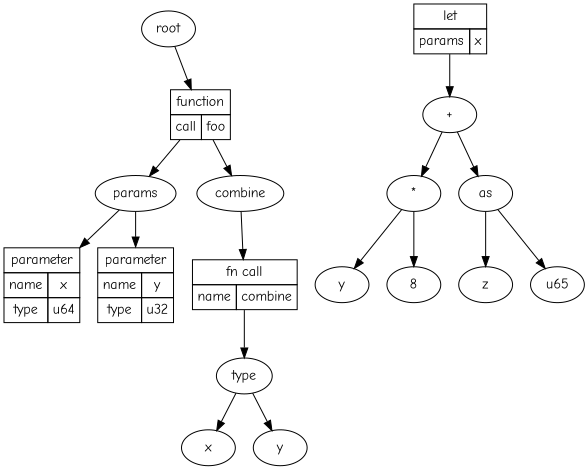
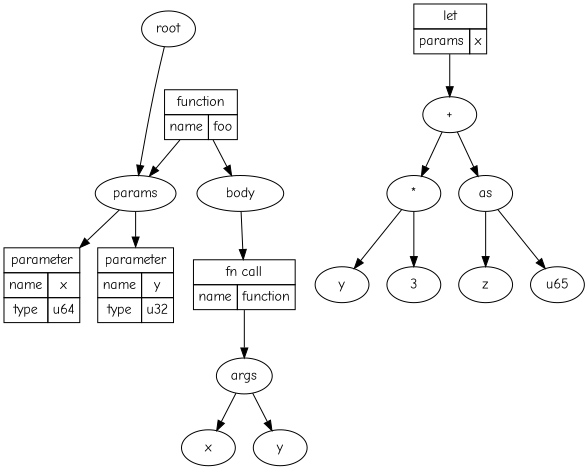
(181, 63) -> (151, 106)
(186, 127) -> (186, 127)
(240, 193) -> (240, 193)
(414, 285) -> (414, 285)
(267, 297) -> (266, 297)
(244, 376) -> (244, 376)
